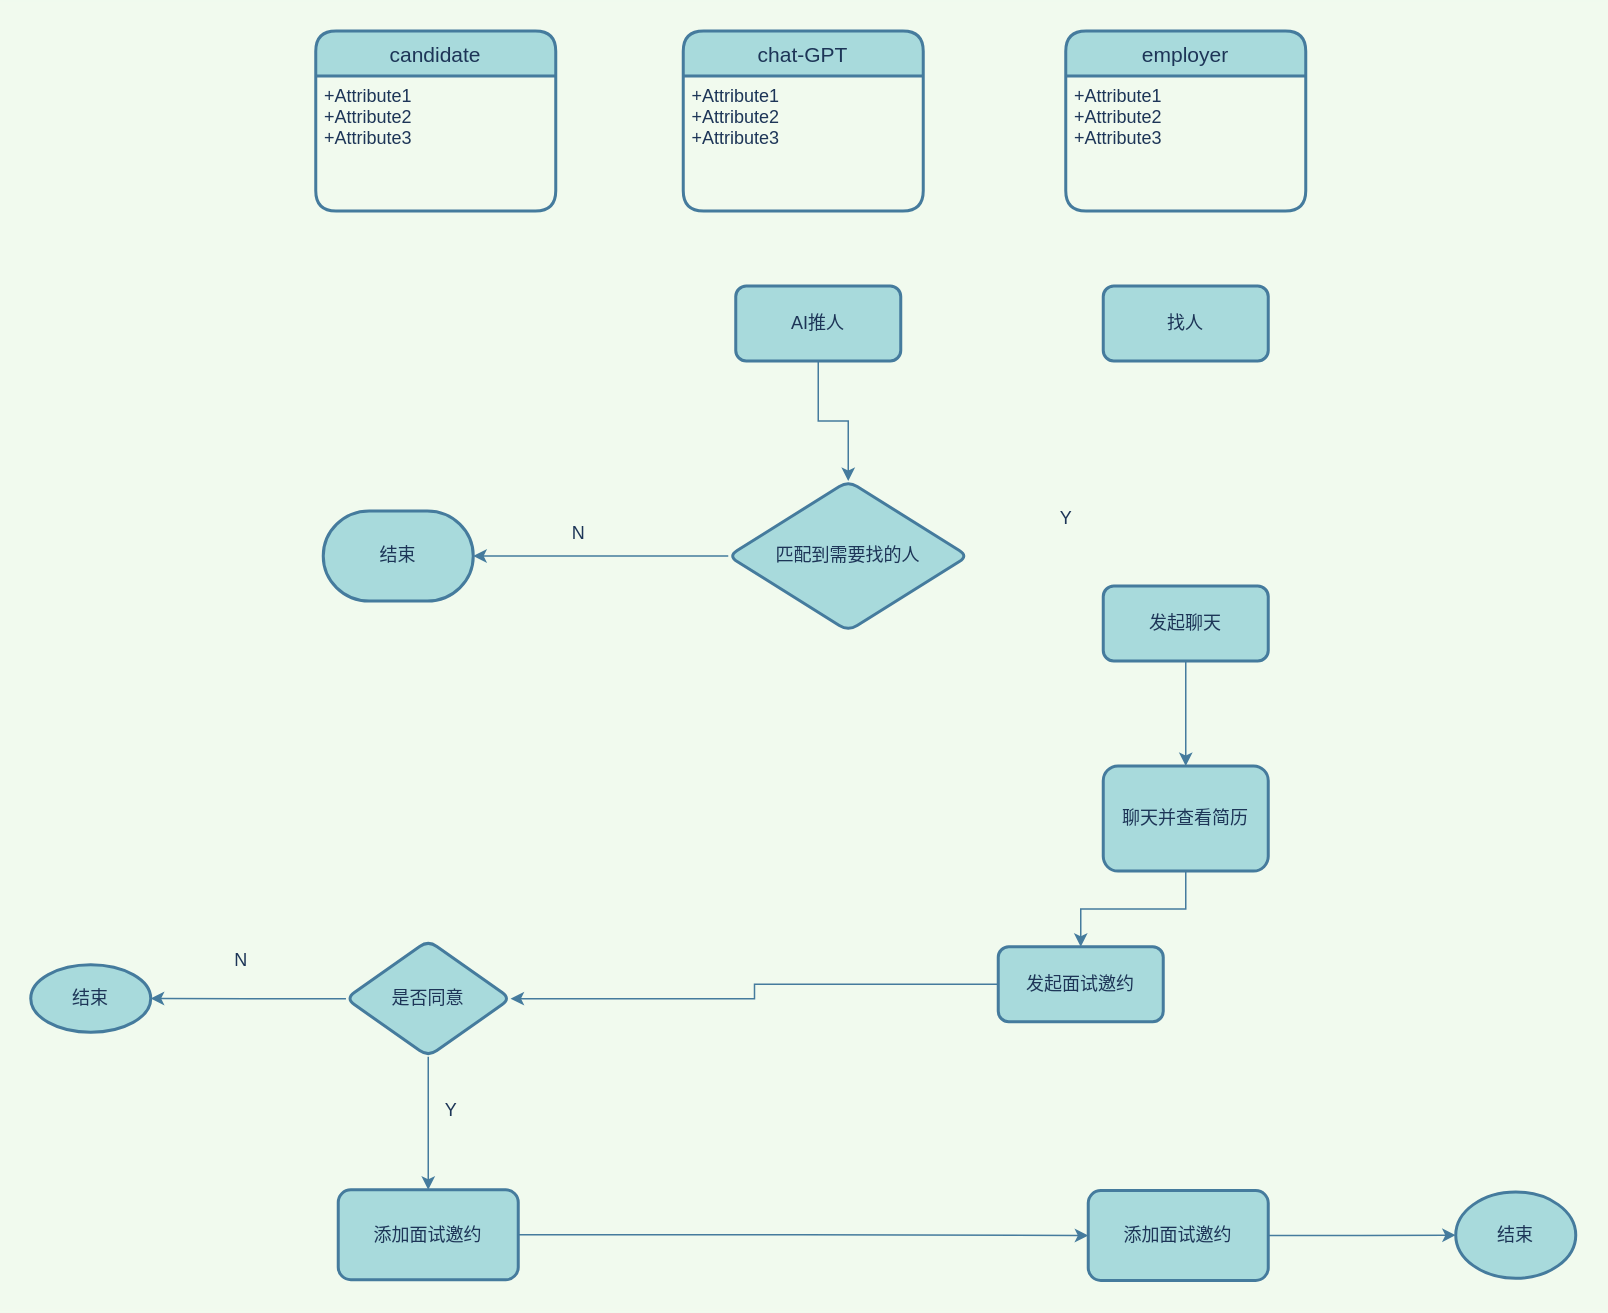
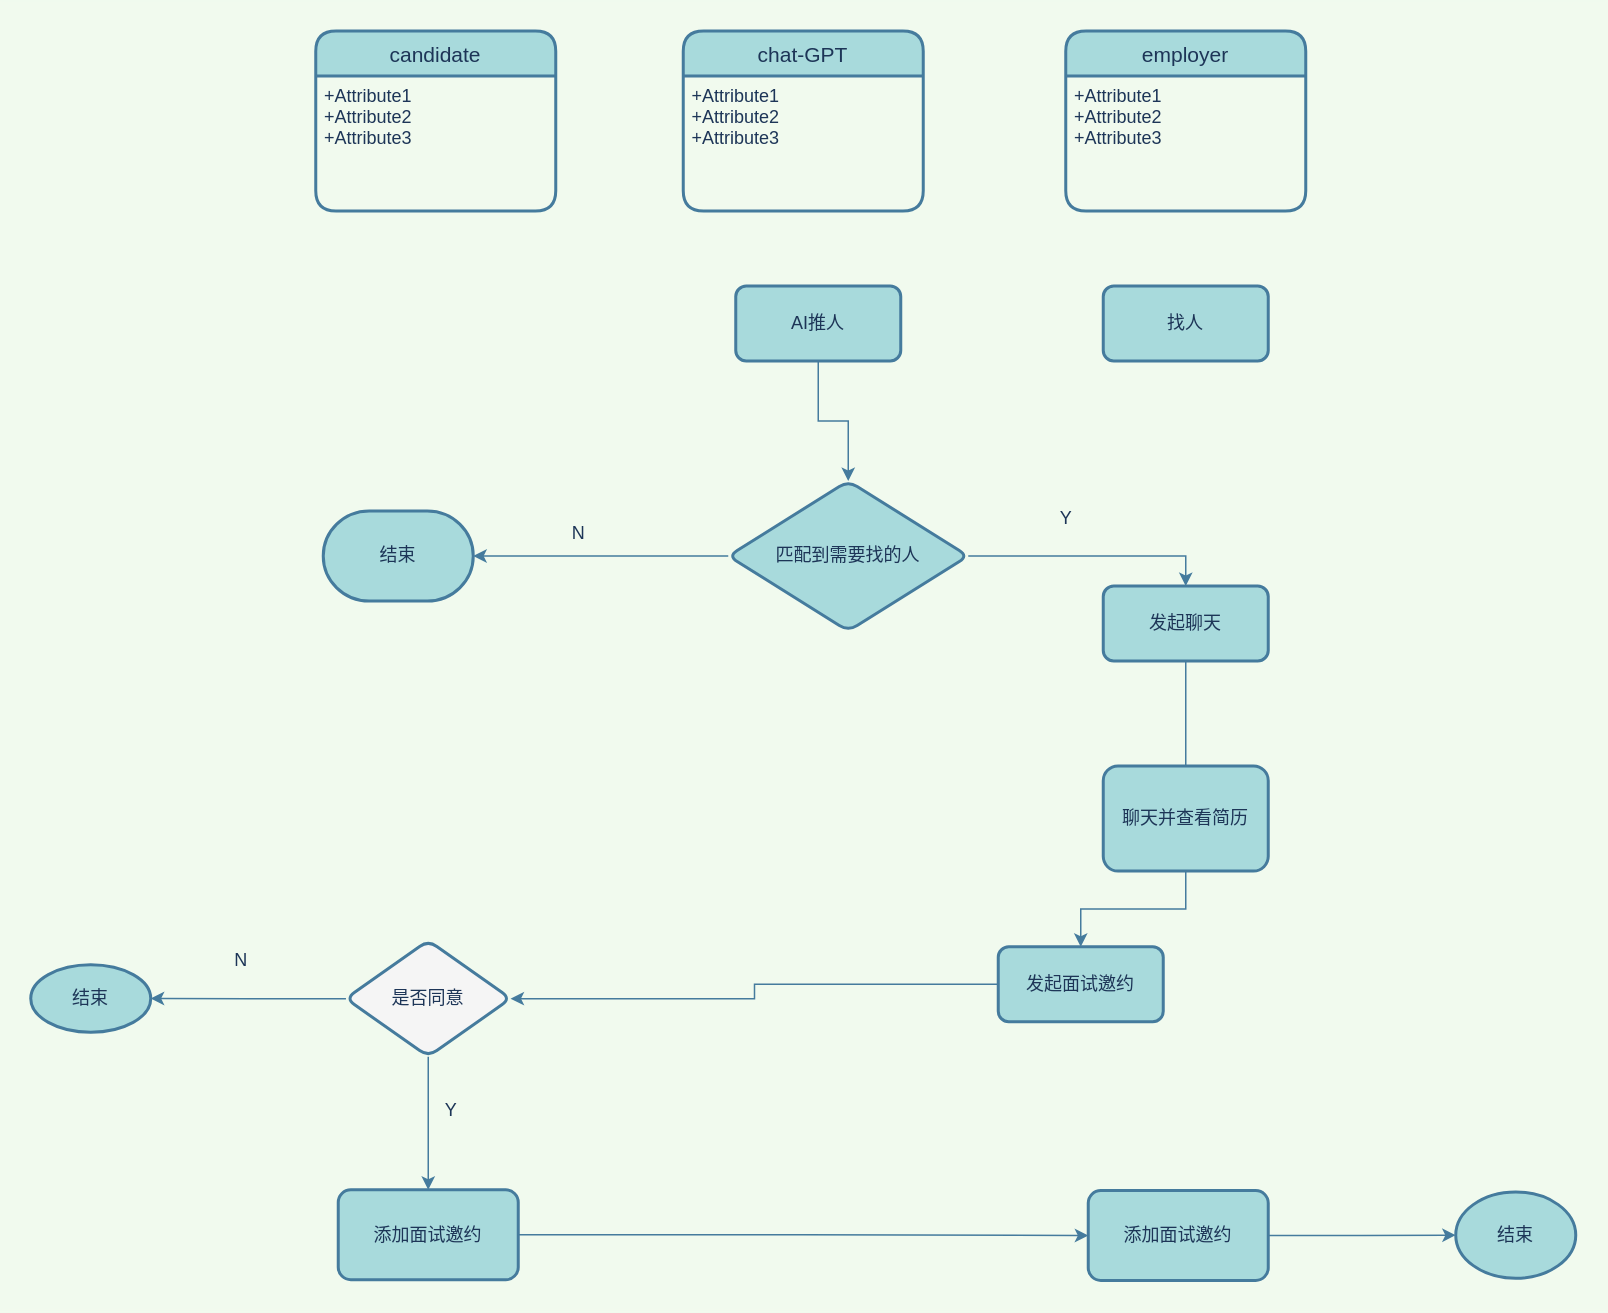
none -> (1087, 556)
(1186, 754) -> (1186, 758)
(428, 998) -> (428, 998)
